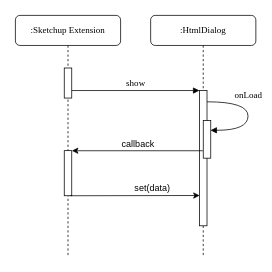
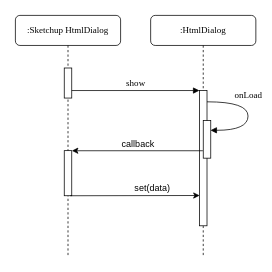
(68, 30) -> (68, 30)
